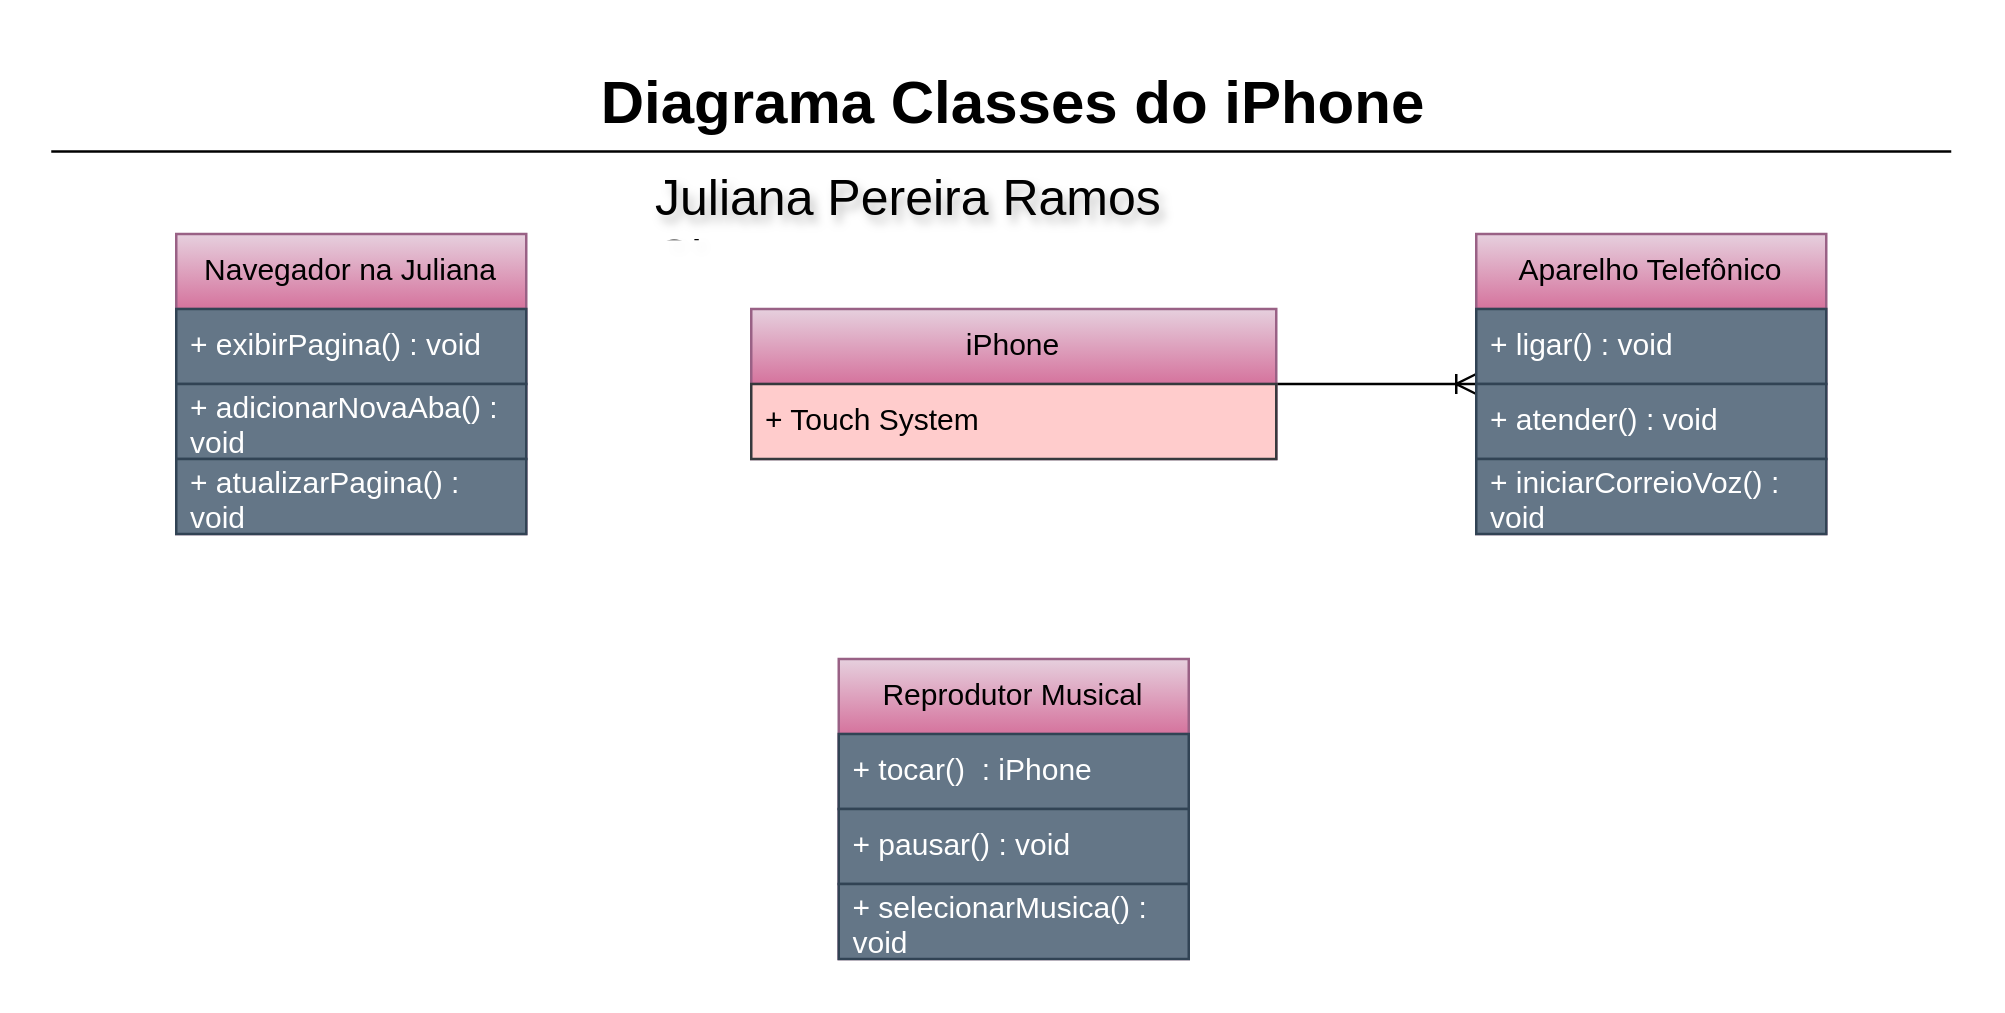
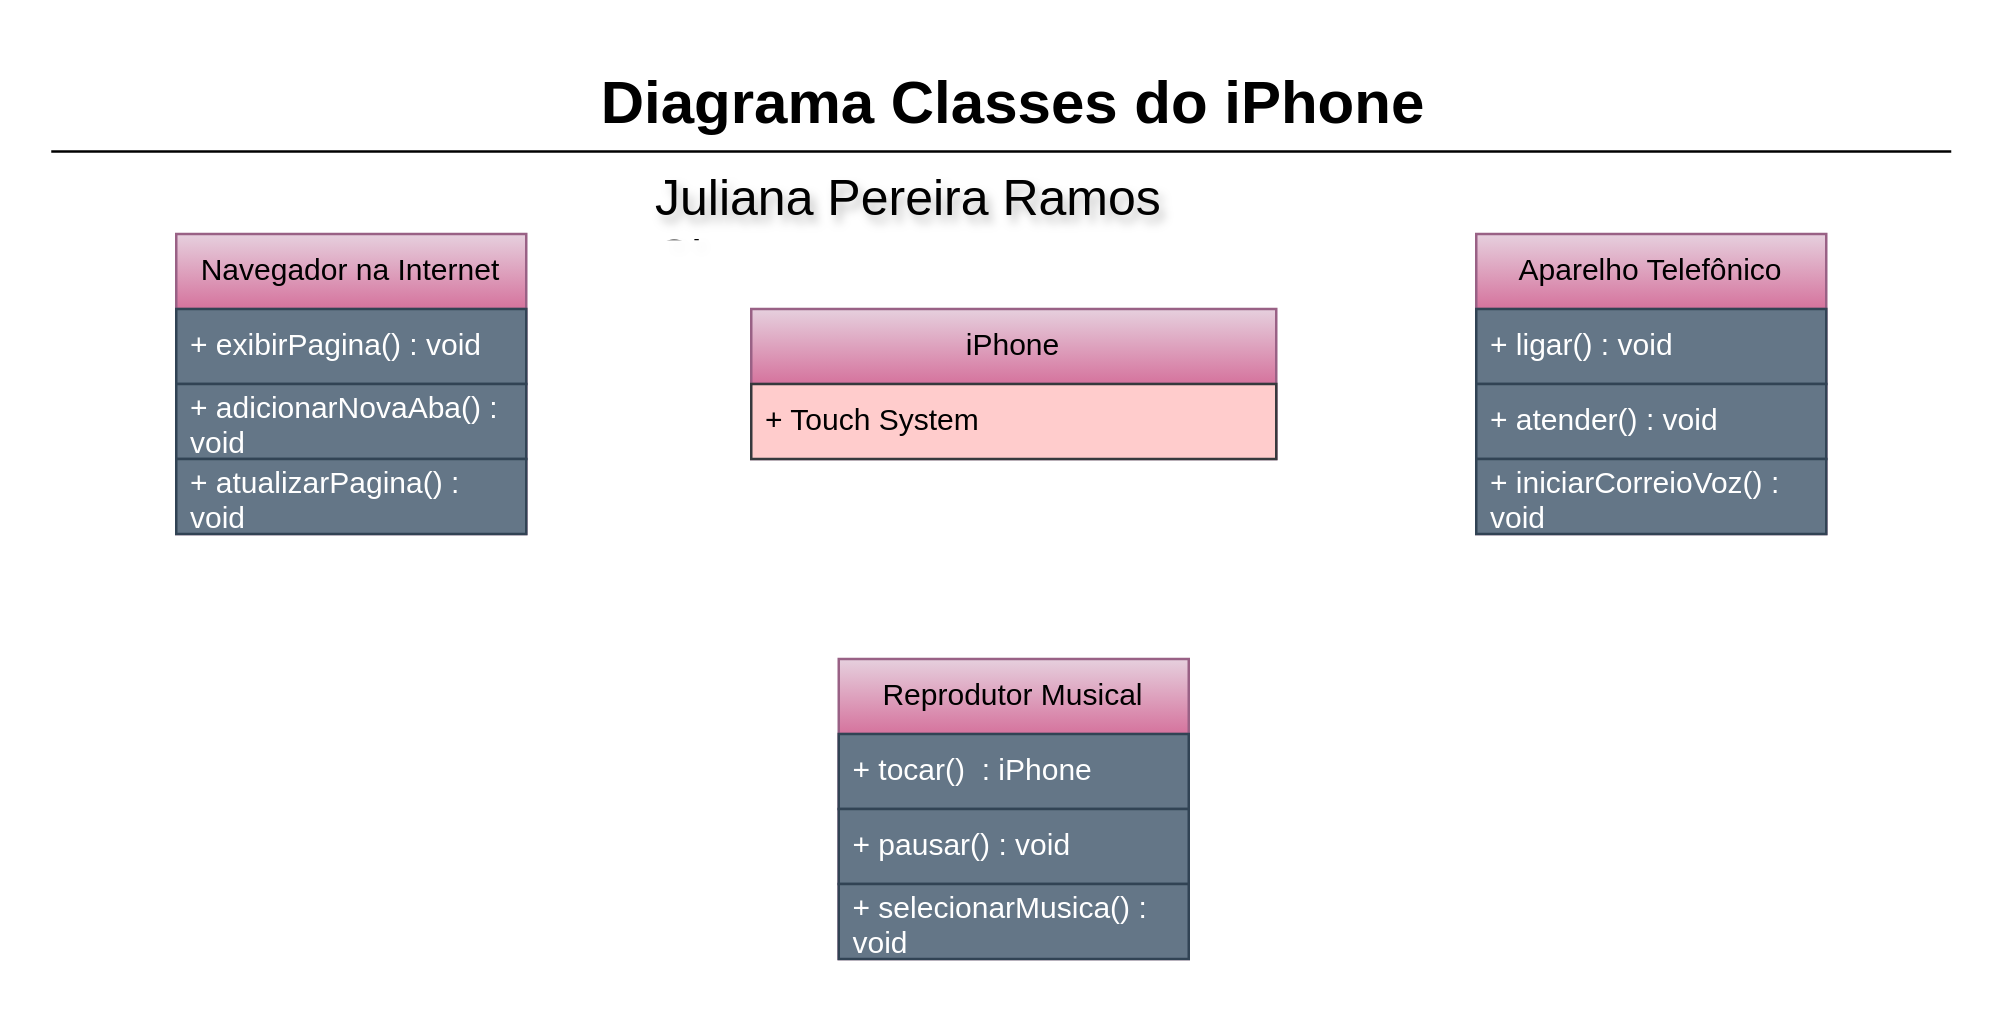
(351, 271) -> (351, 271)
(1376, 384) -> none
